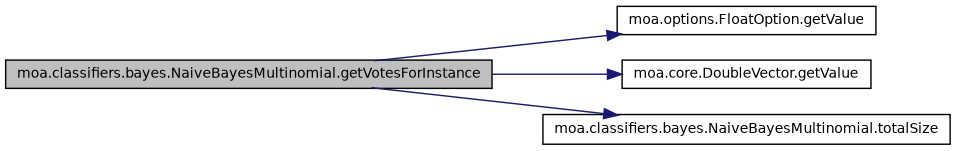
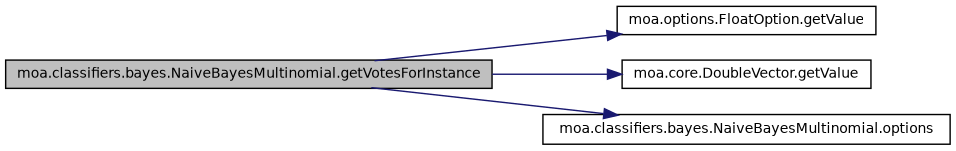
(747, 129) -> (747, 129)
